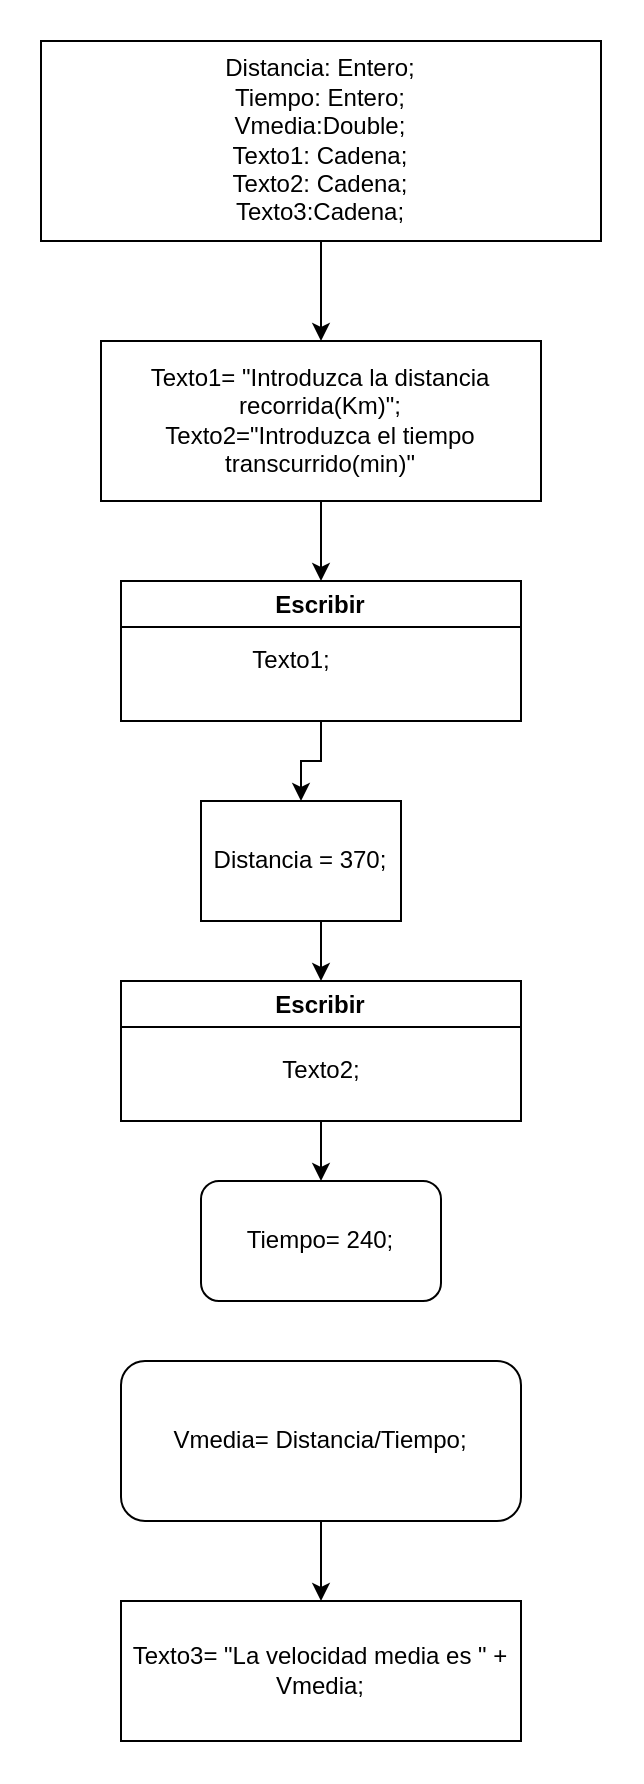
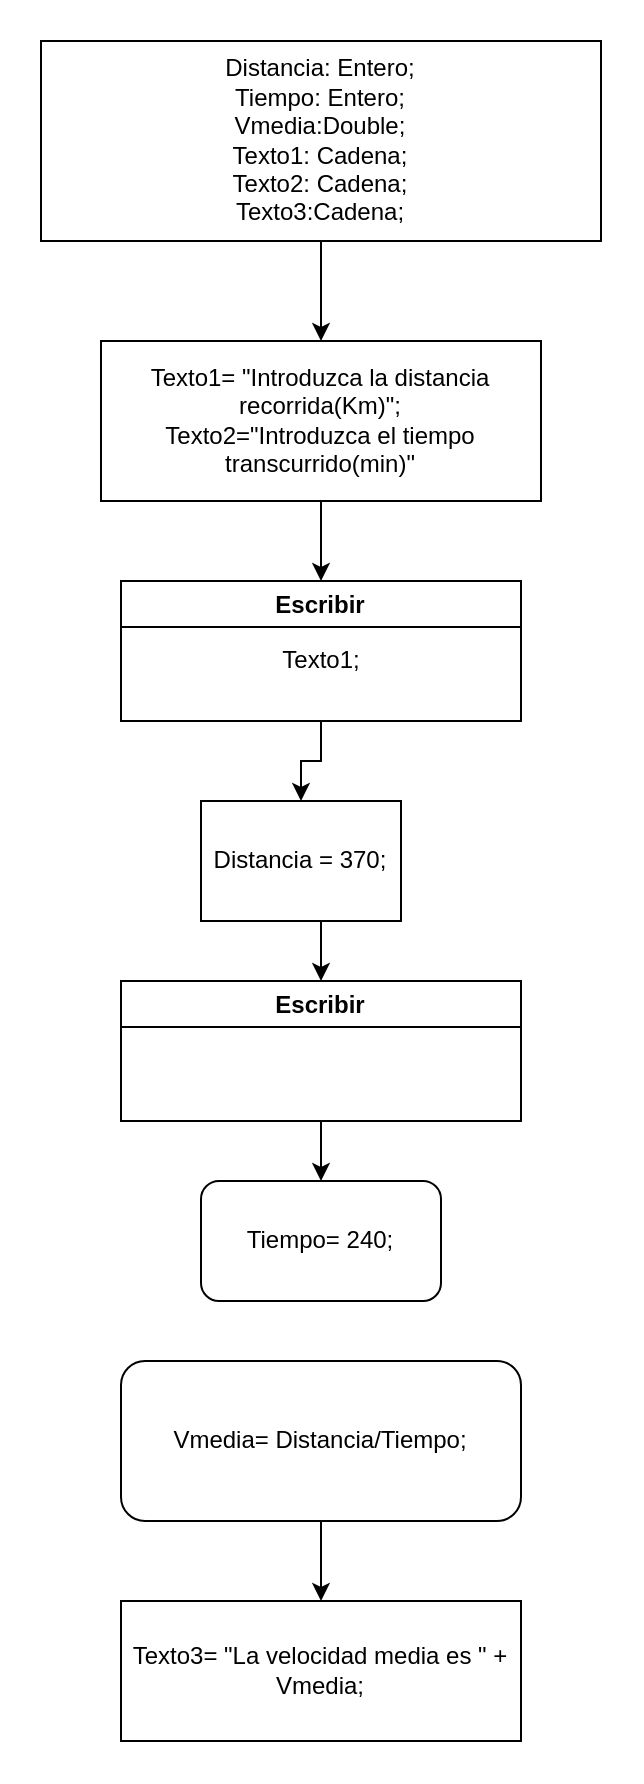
(291, 661) -> (321, 661)
(321, 1070) -> none
